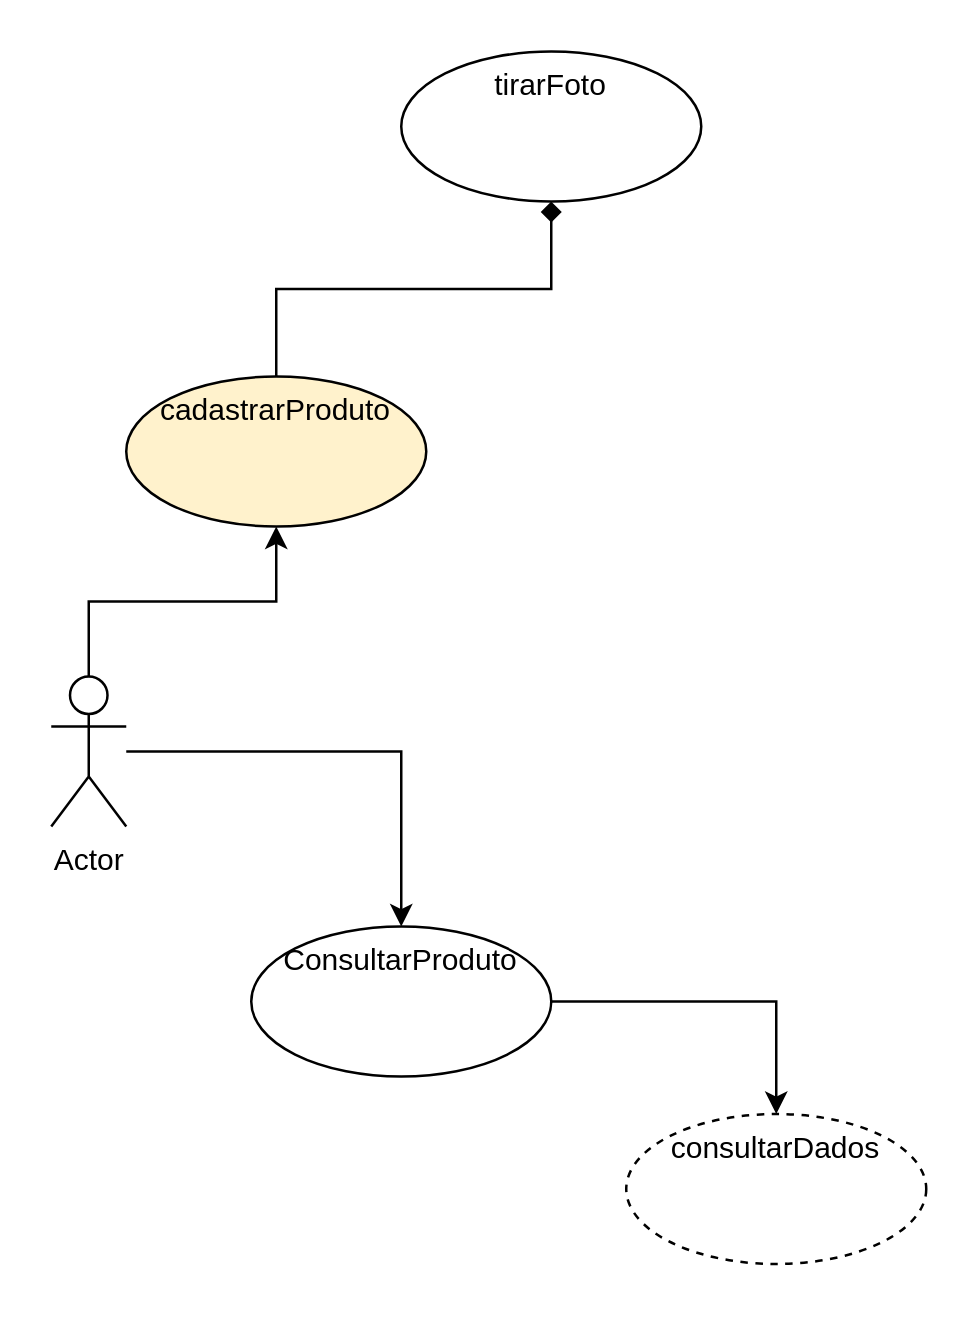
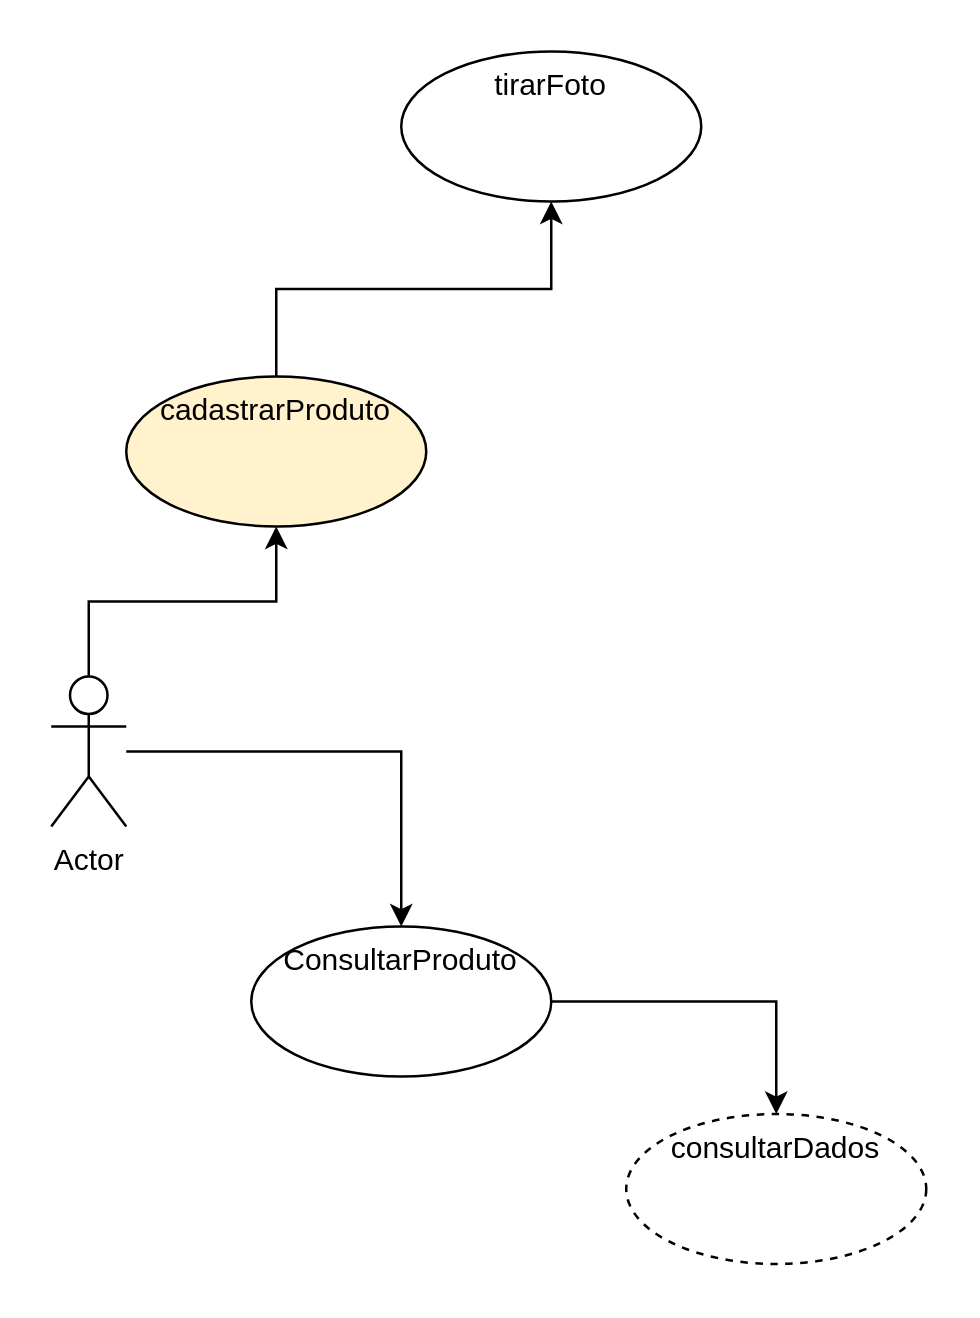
(551, 222) -> (551, 220)
